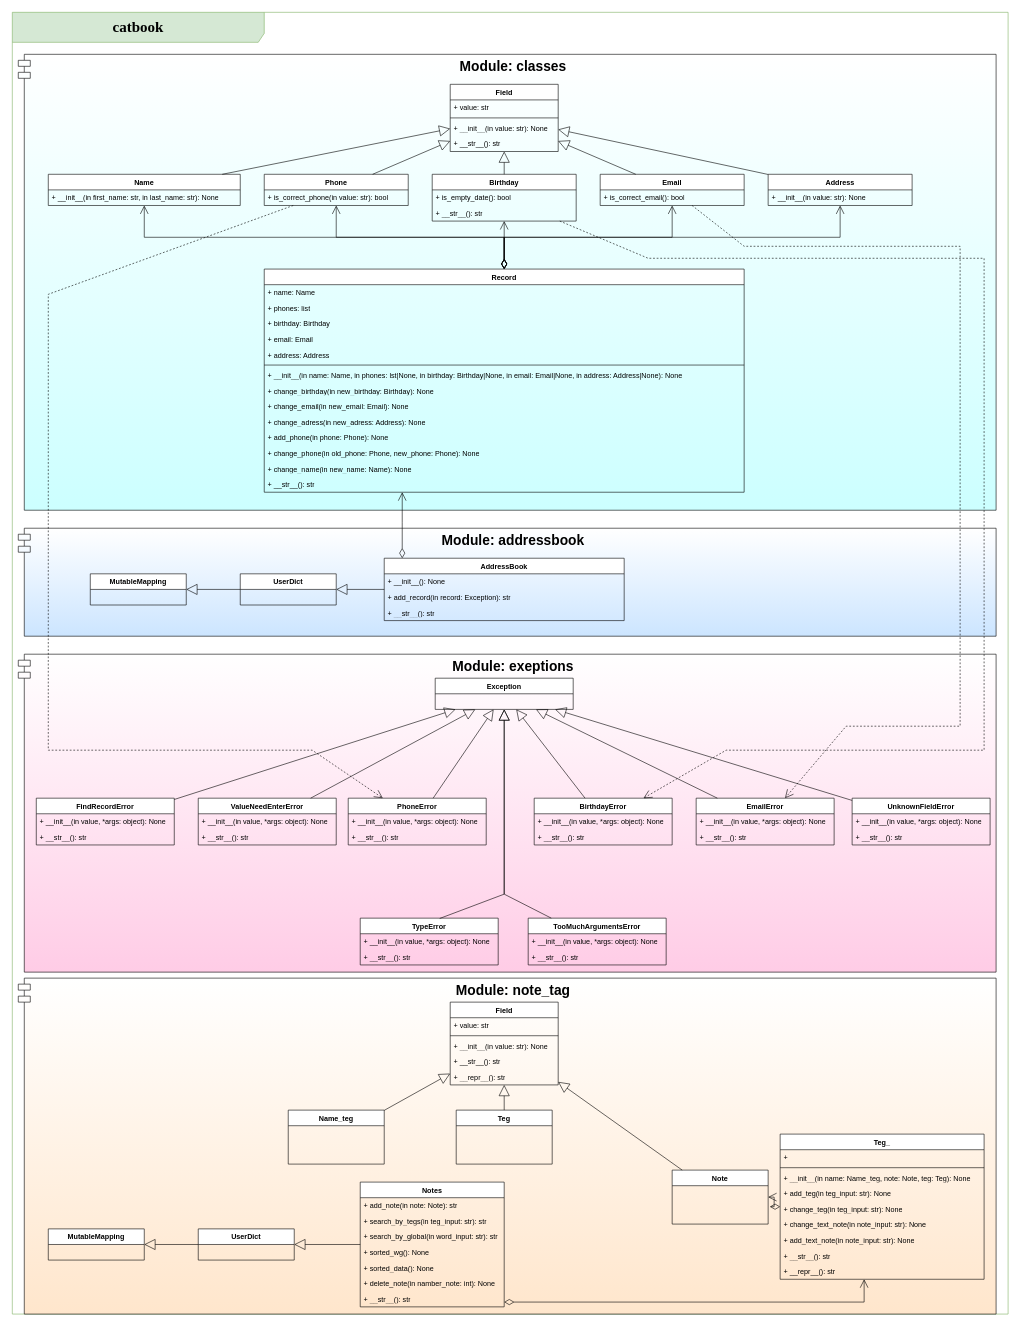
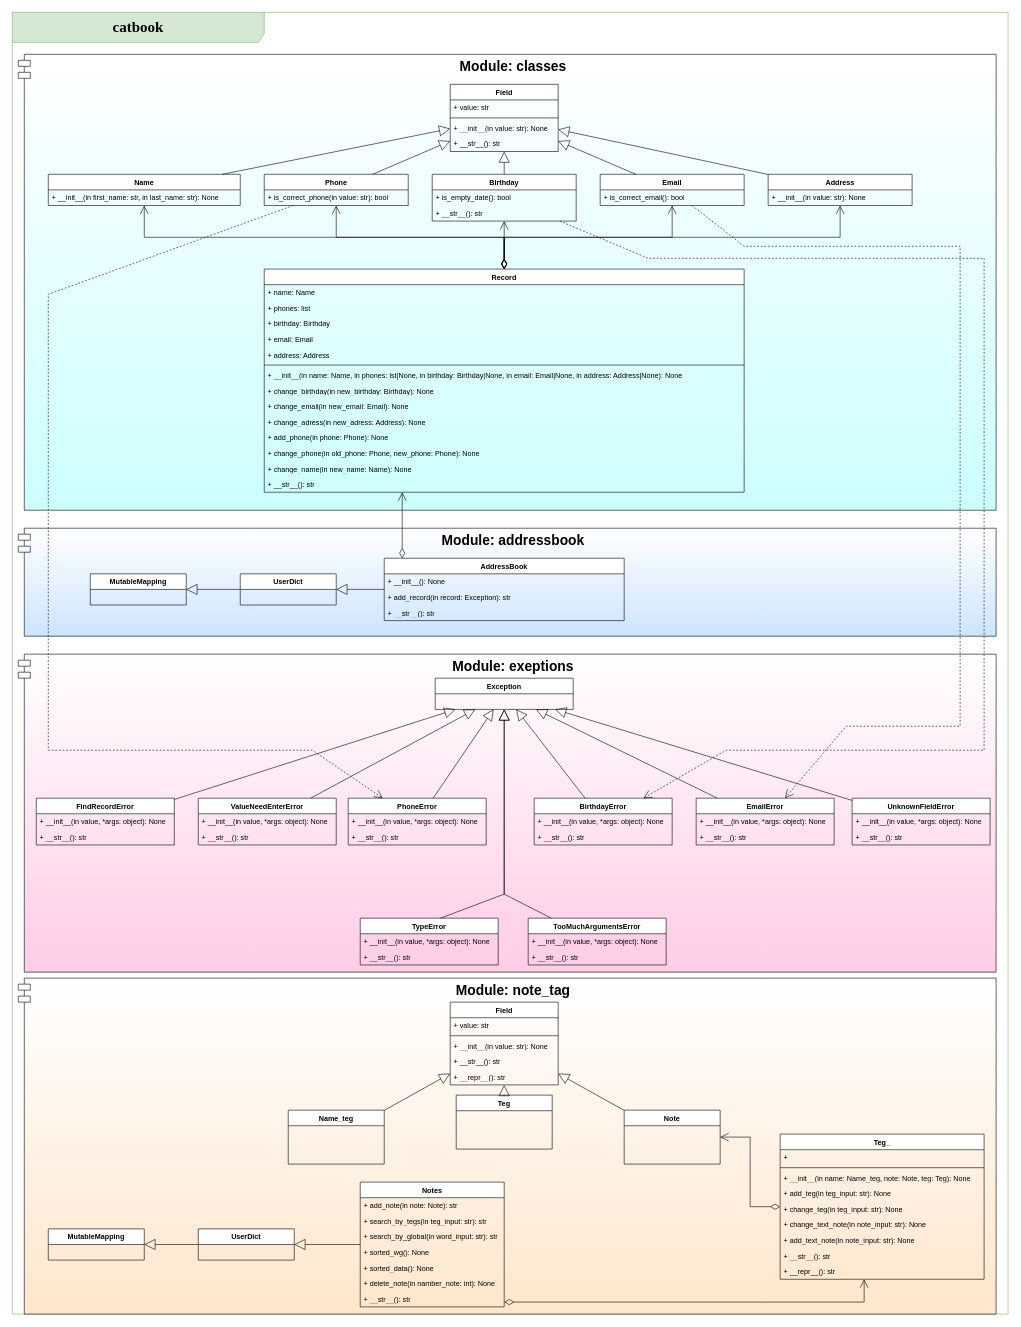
(504, 1137) -> (504, 1122)
(720, 1197) -> (672, 1137)
